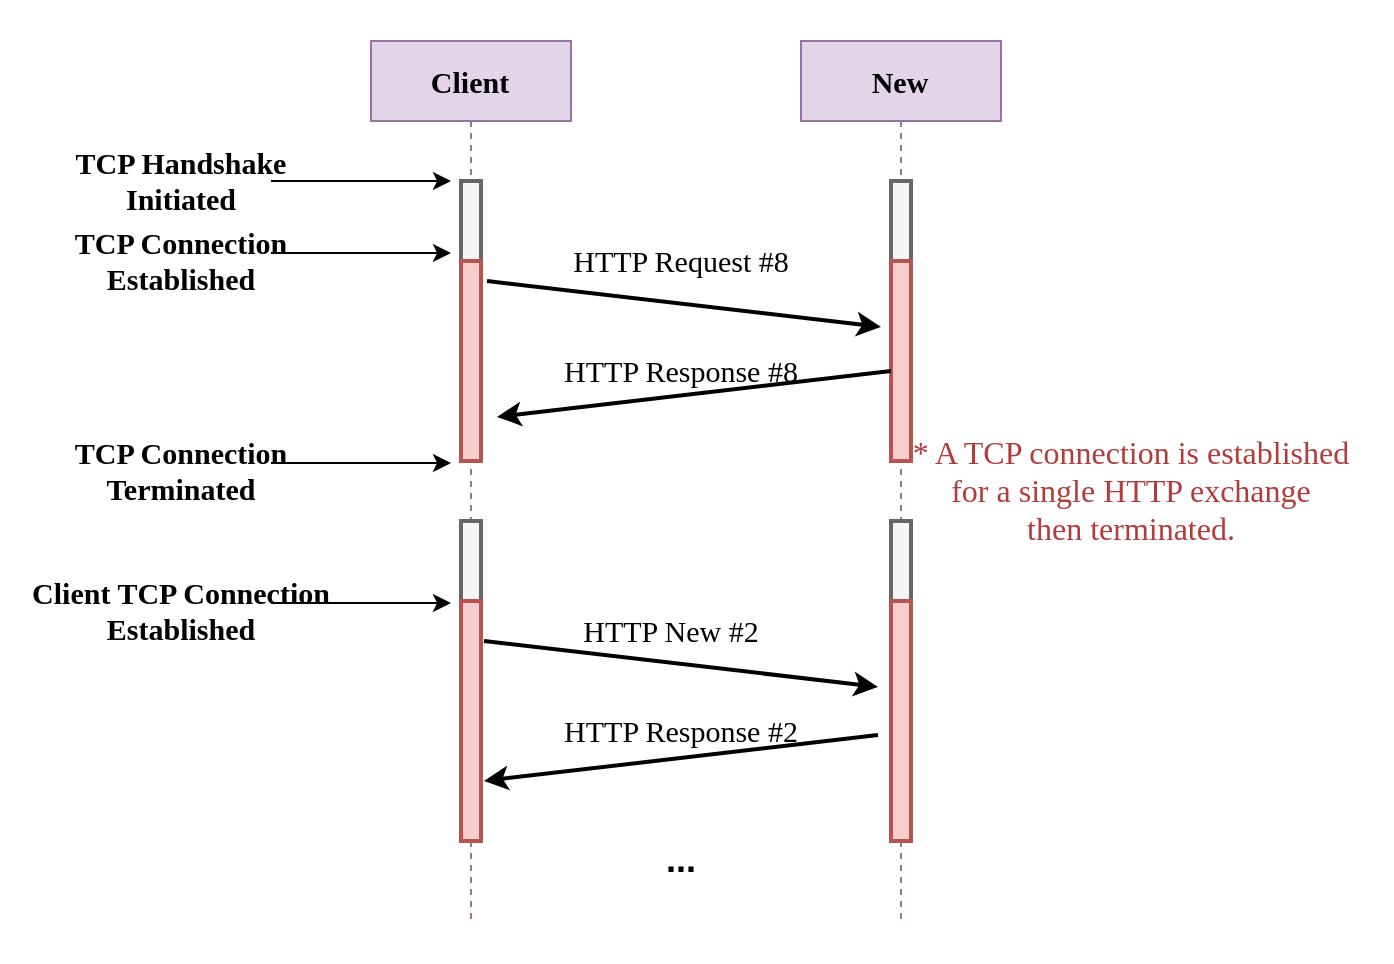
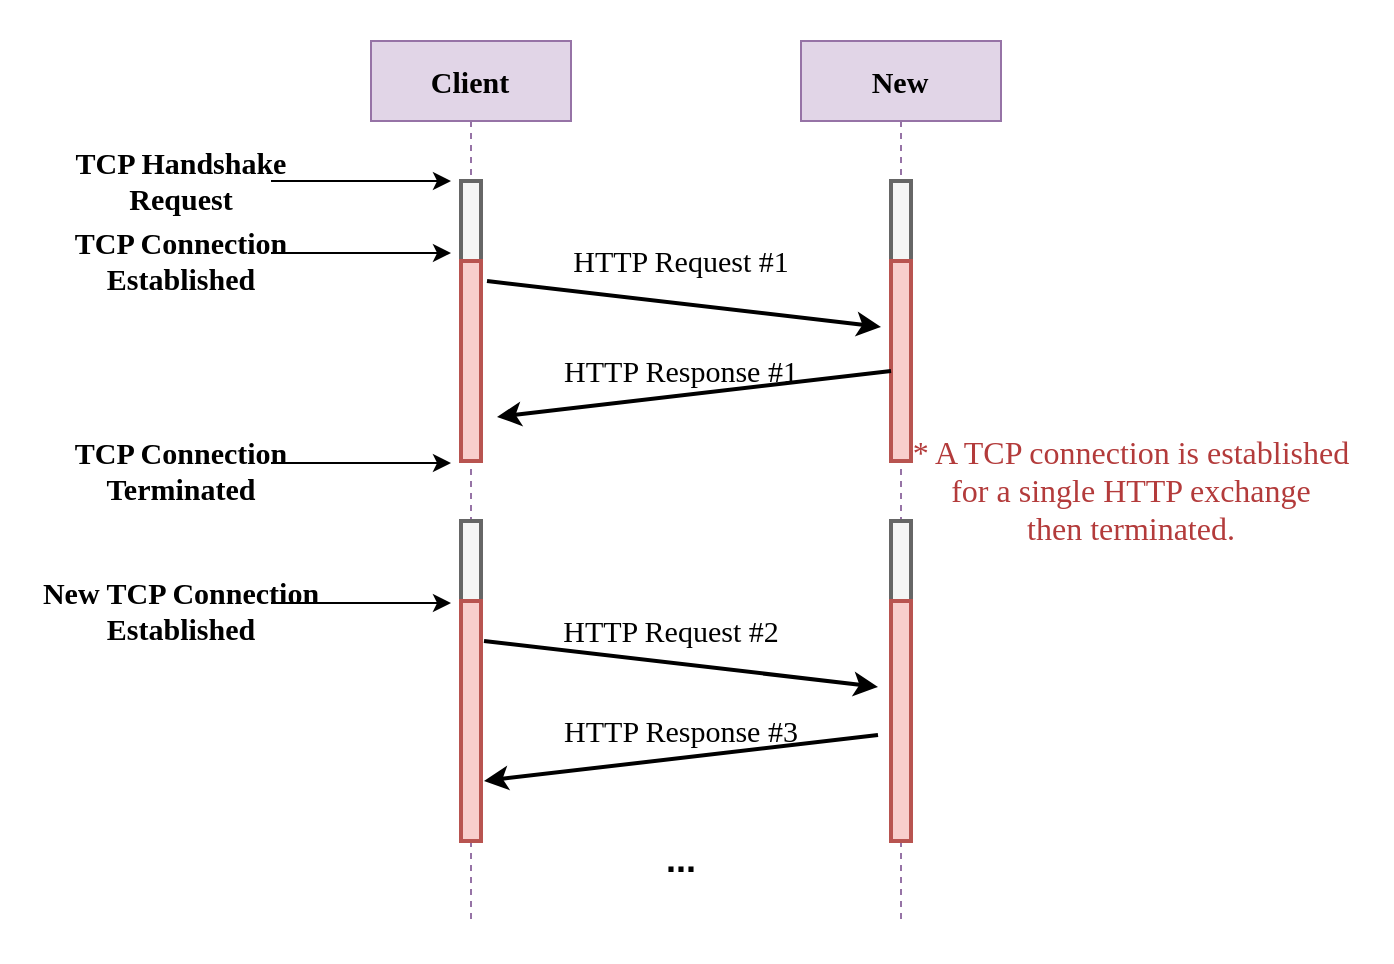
(182, 181) -> (182, 181)
(682, 261) -> (682, 261)
(682, 371) -> (682, 371)
(182, 611) -> (182, 611)
(672, 631) -> (672, 631)
(682, 731) -> (682, 731)
